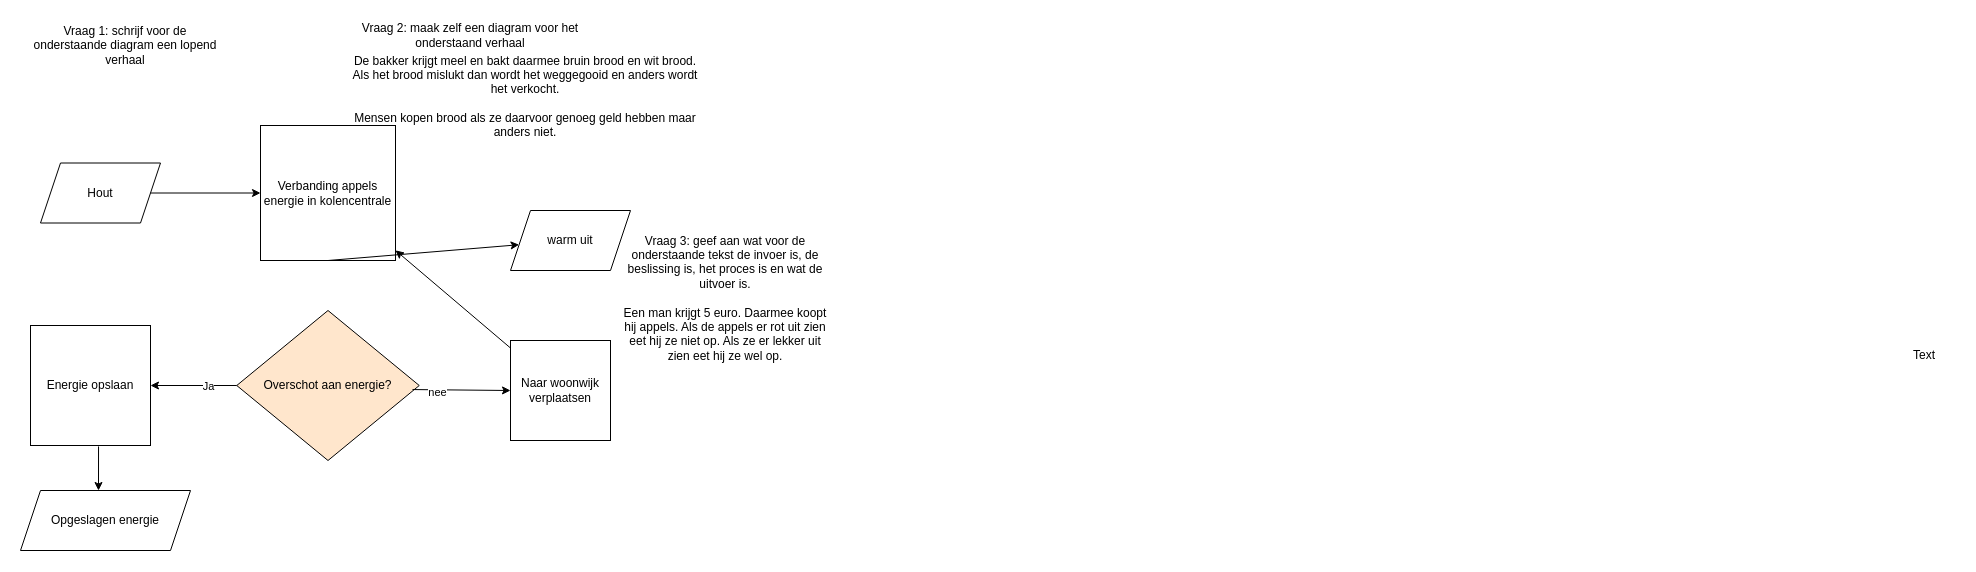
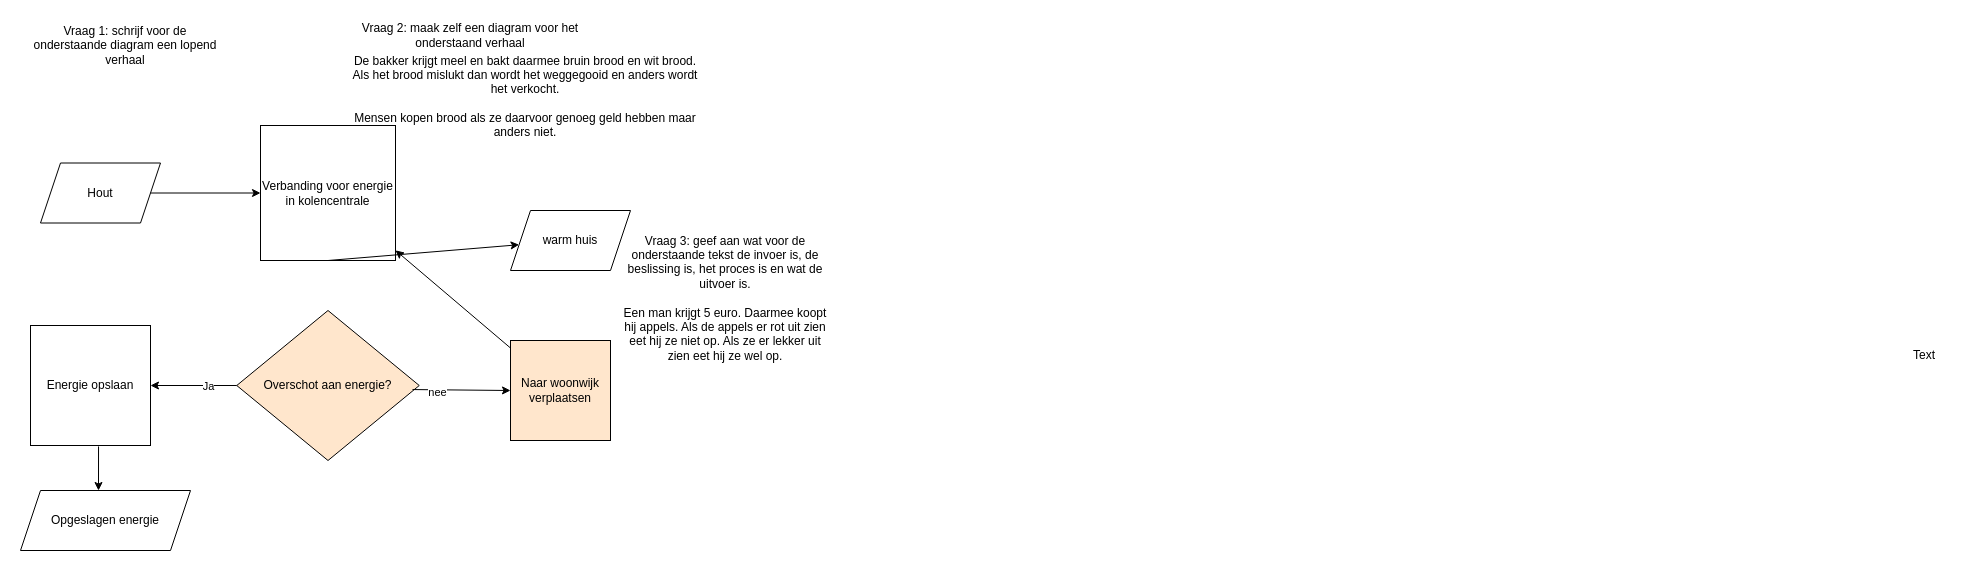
(328, 194) -> (328, 194)
(571, 241) -> (571, 241)
(561, 391) -> (561, 391)
